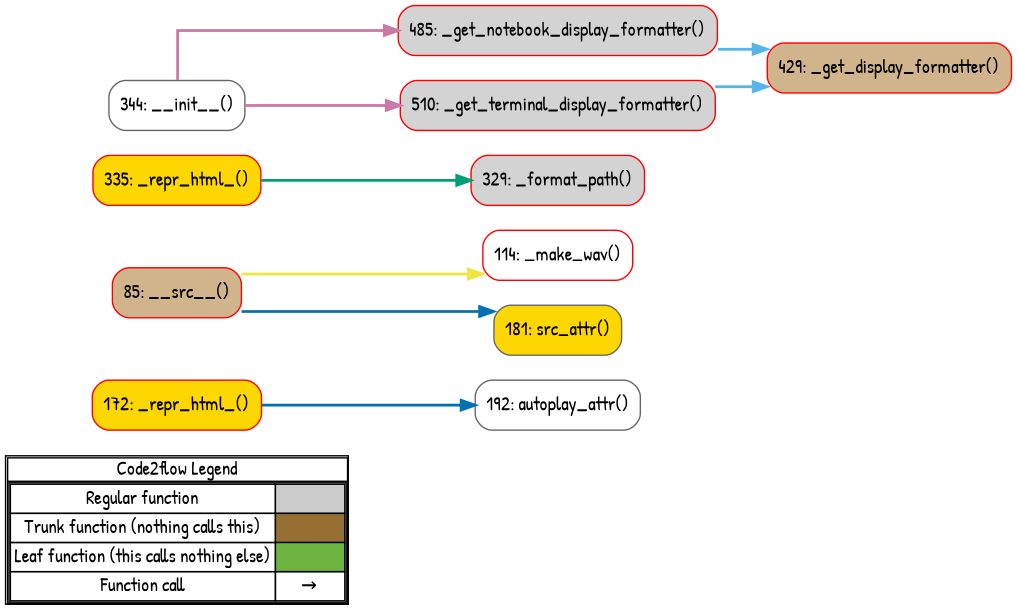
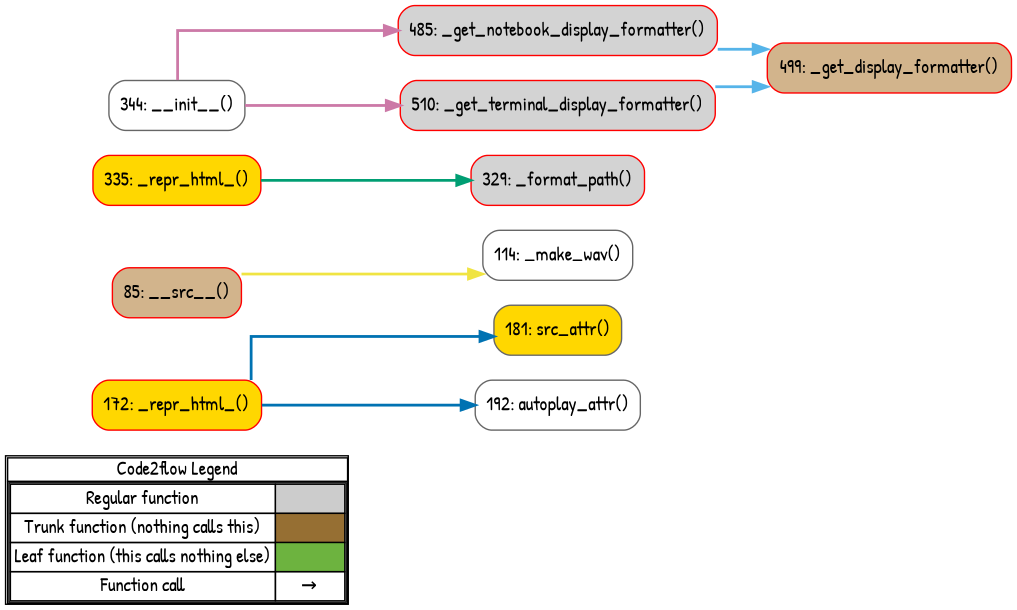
(889, 68) -> (889, 68)
(558, 255) -> (558, 255)
(361, 311) -> (344, 336)
